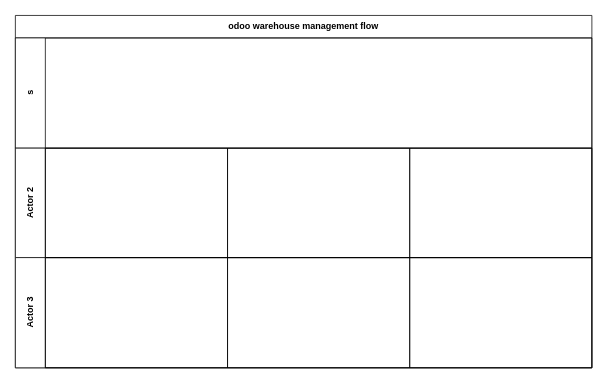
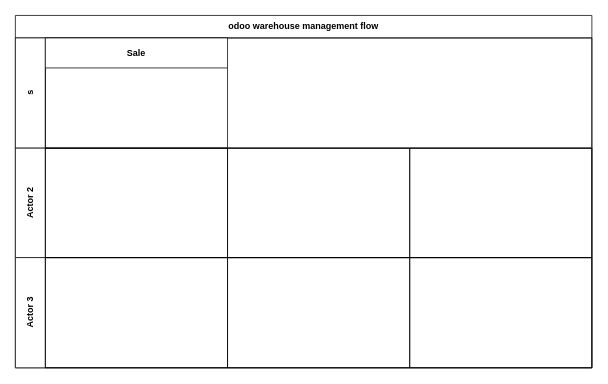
none -> (137, 93)
